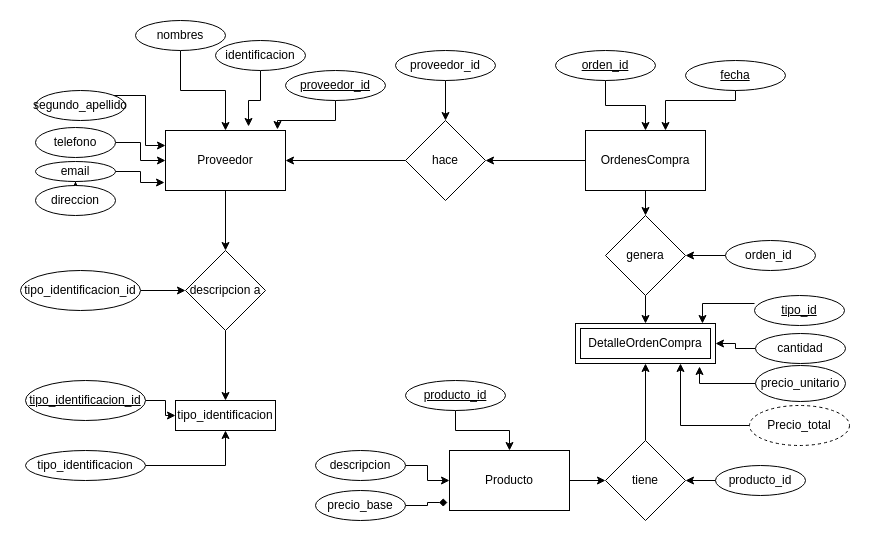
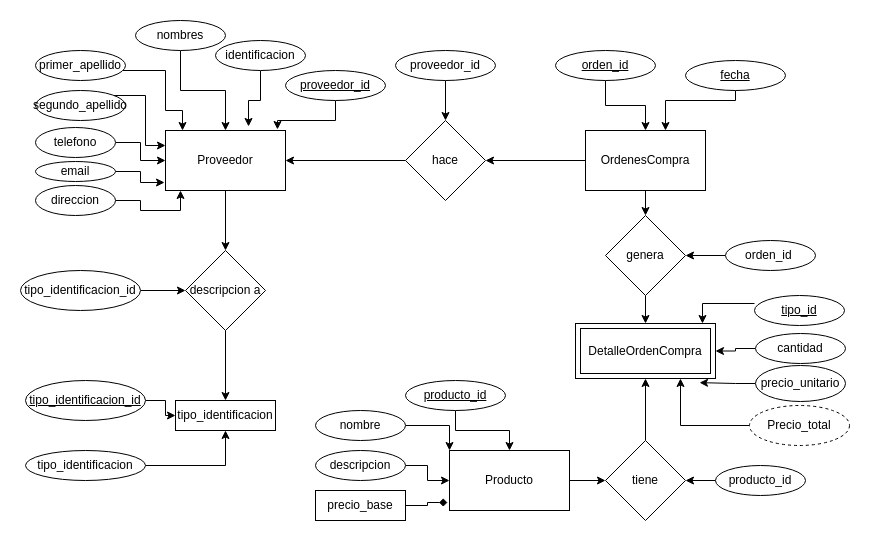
none -> (81, 66)
none -> (166, 85)
(76, 183) -> (150, 211)
(646, 344) -> (646, 351)
none -> (361, 426)
none -> (437, 426)
(361, 506) -> (361, 506)
